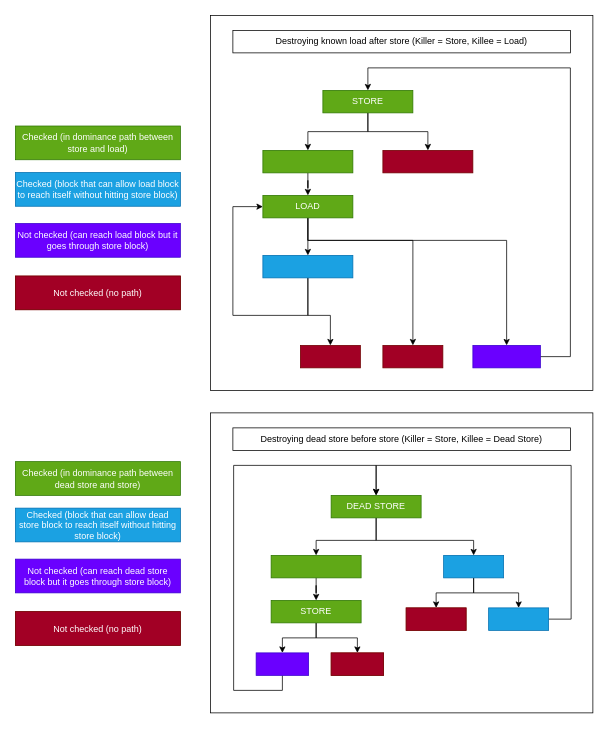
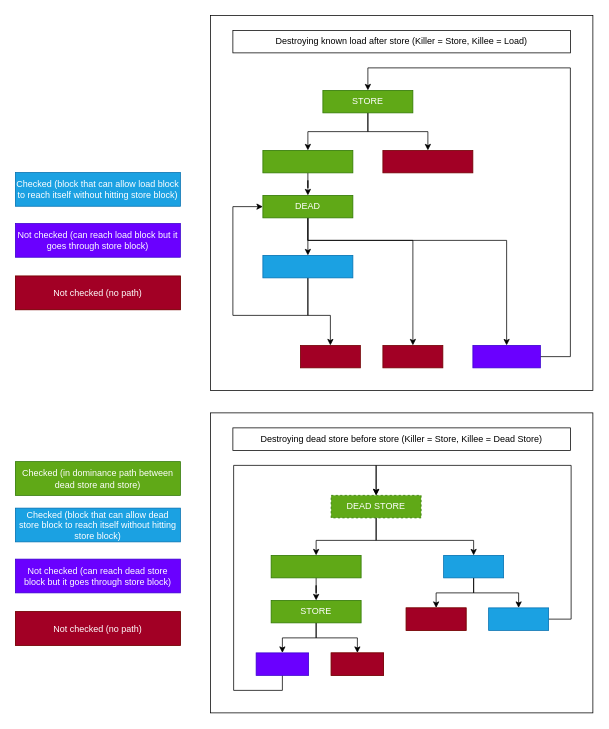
(98, 143) -> none
(308, 207) -> (308, 207)
(376, 507) -> (376, 507)
